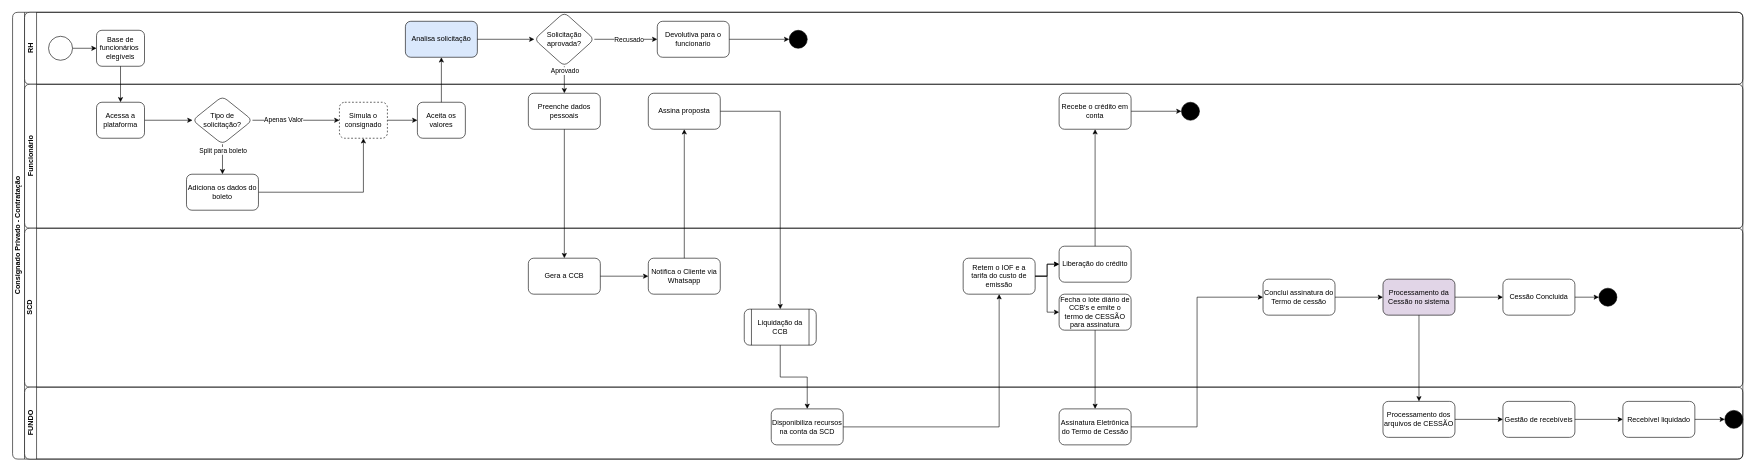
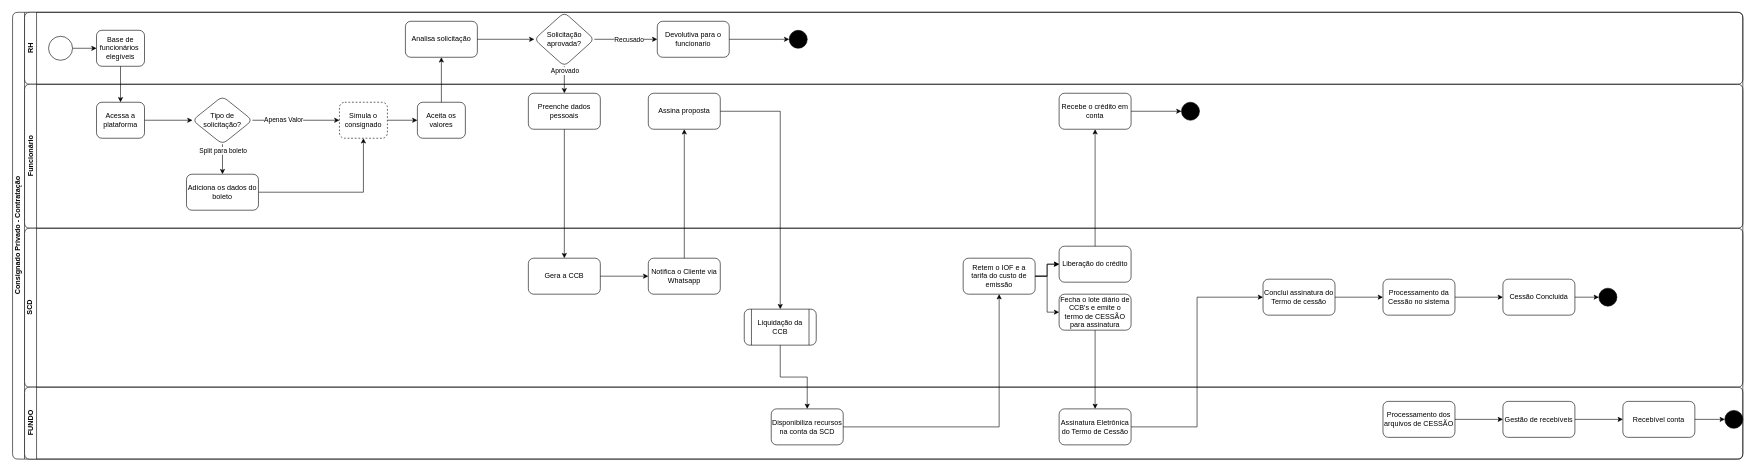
(441, 39) -> (441, 39)
(1419, 297) -> (1419, 297)
(1419, 396) -> none
(1659, 420) -> (1659, 420)
